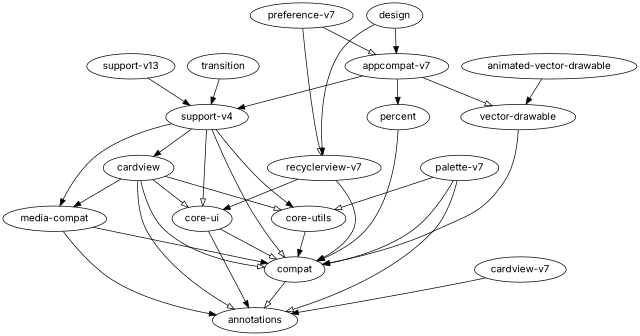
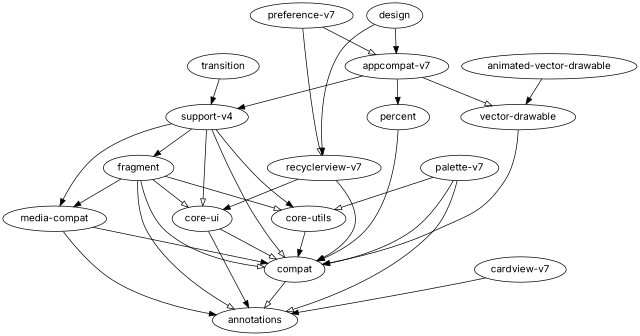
(131, 66) -> none
(139, 168) -> (139, 168)
